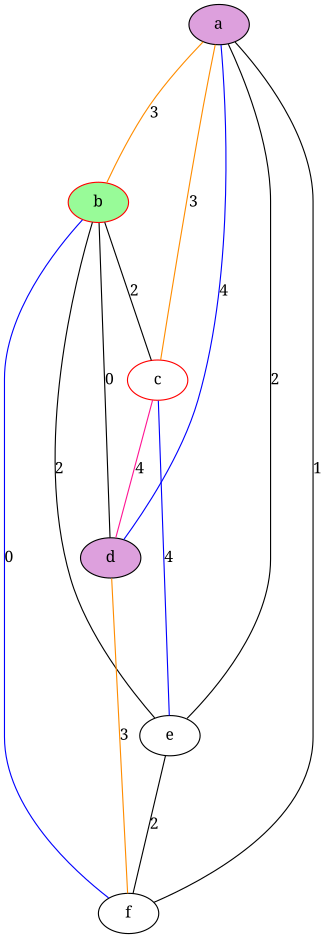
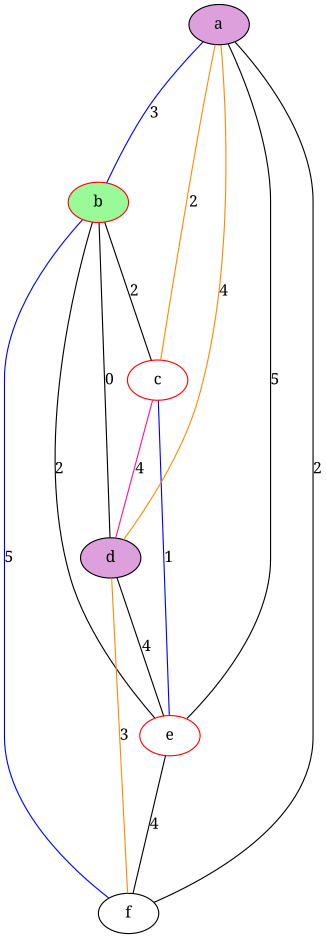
(148, 108) -> (148, 108)
(193, 202) -> (193, 202)
(217, 303) -> (217, 303)
(275, 380) -> (275, 380)
(318, 469) -> (318, 469)
(9, 558) -> (9, 558)
(169, 558) -> (169, 558)
none -> (140, 647)
(170, 736) -> (170, 736)
(154, 825) -> (154, 825)
